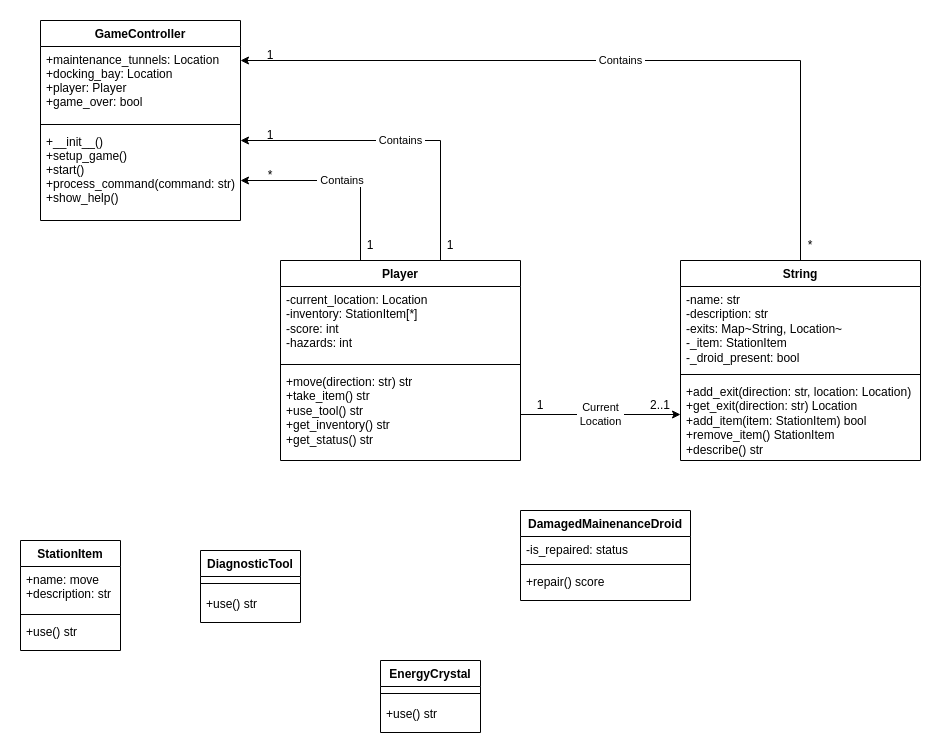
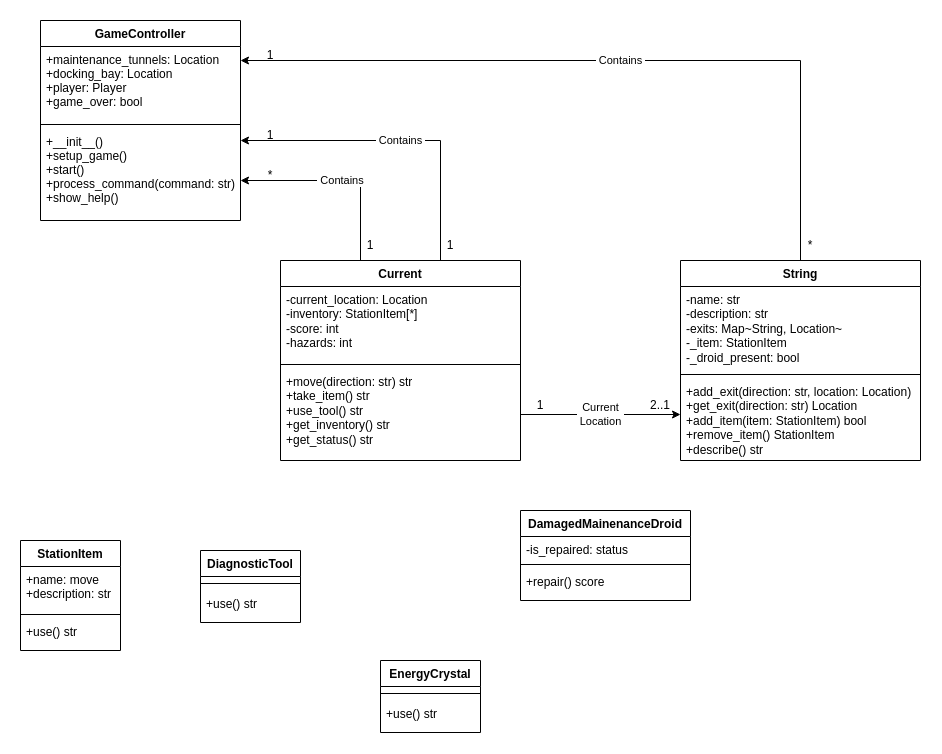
(401, 275) -> (401, 275)
